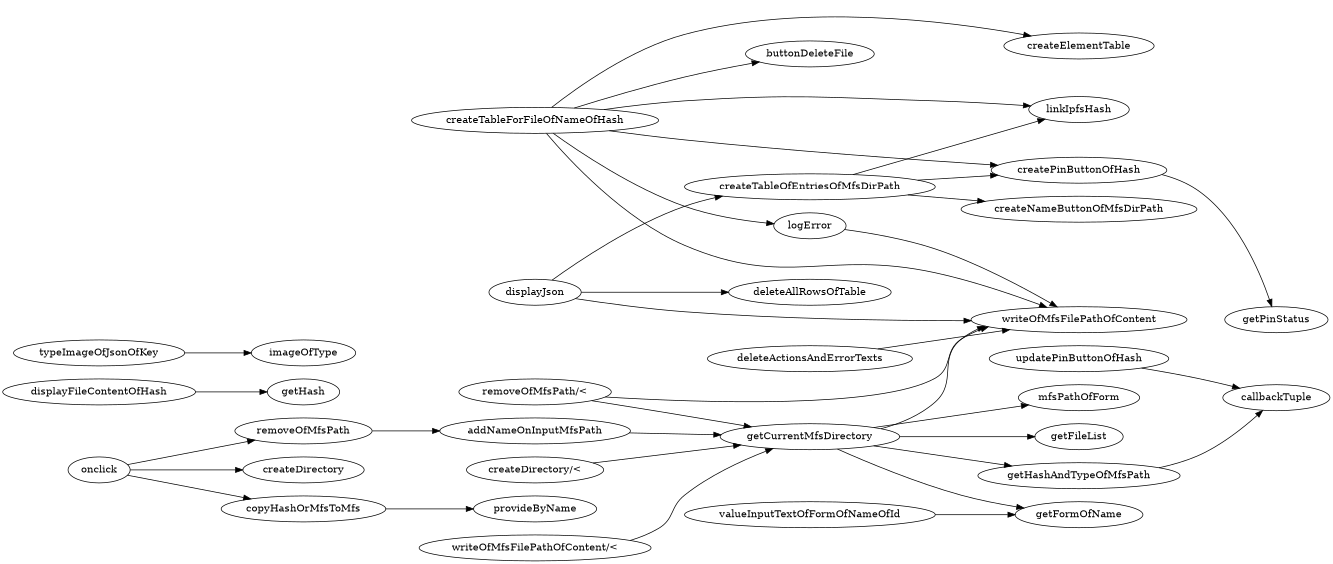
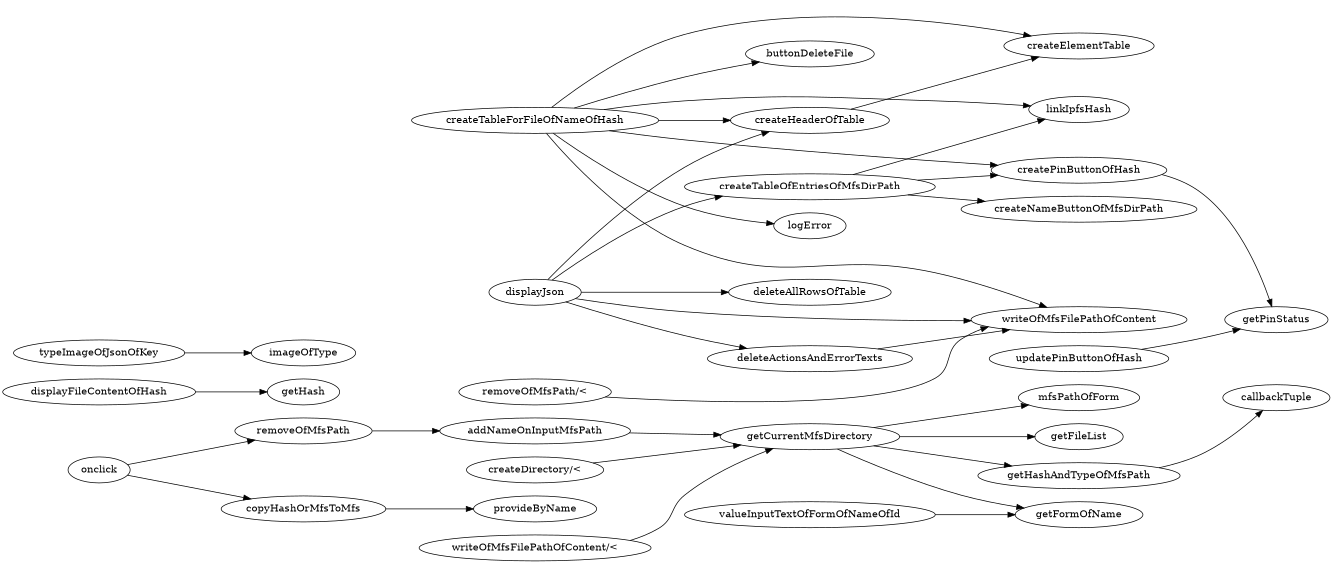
none -> (810, 120)
(952, 255) -> none
none -> (652, 327)
(1187, 376) -> (1188, 341)
(944, 390) -> none
(668, 413) -> none
(303, 470) -> none
